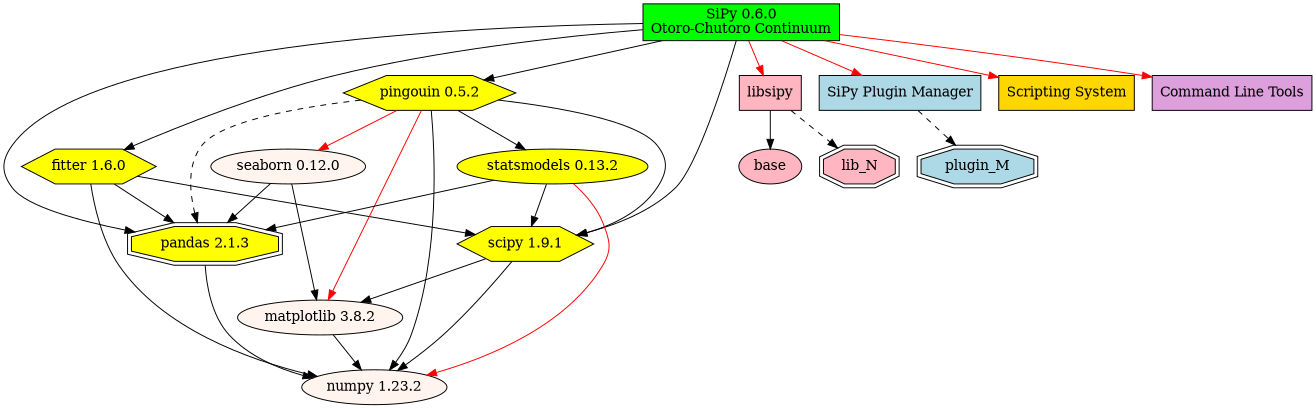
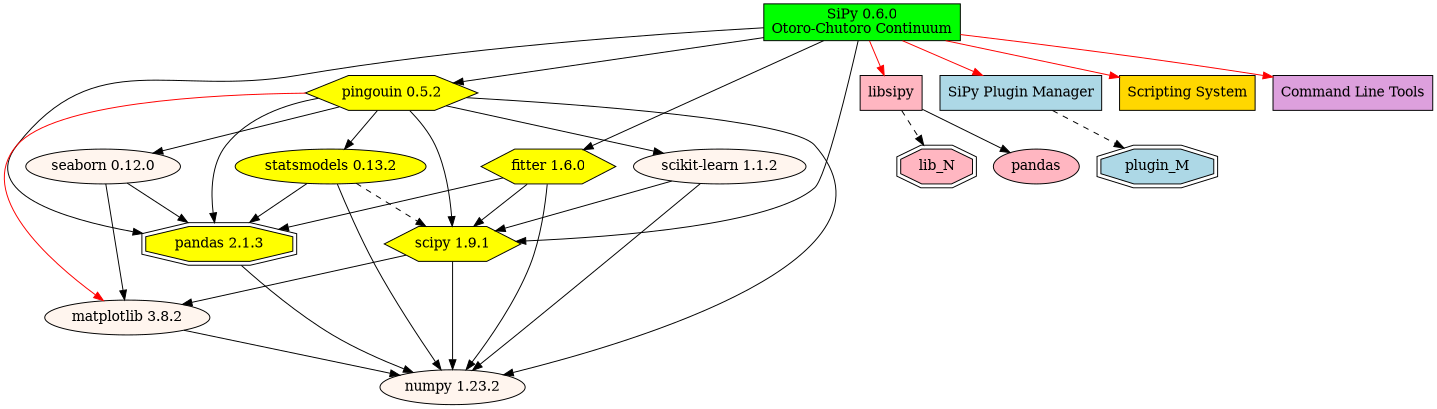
(244, 122) -> (229, 142)
(362, 128) -> (255, 128)
none -> (720, 167)
(770, 167) -> (1036, 167)
(541, 201) -> (382, 199)
(568, 306) -> (381, 276)
